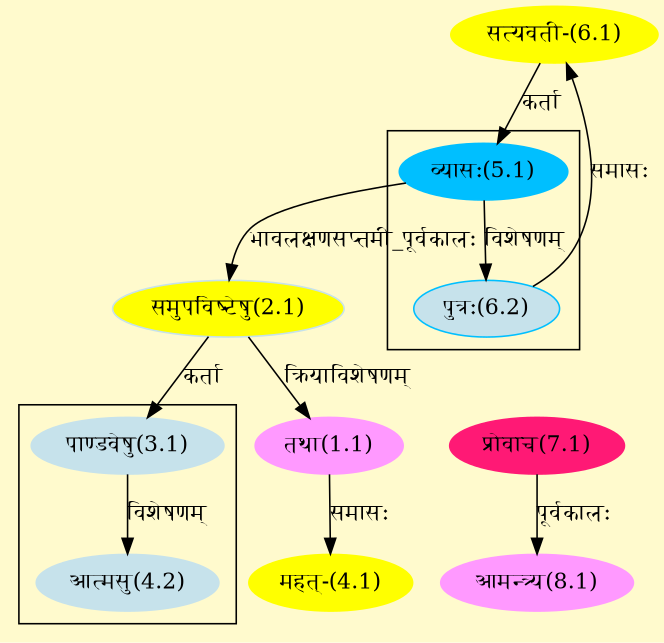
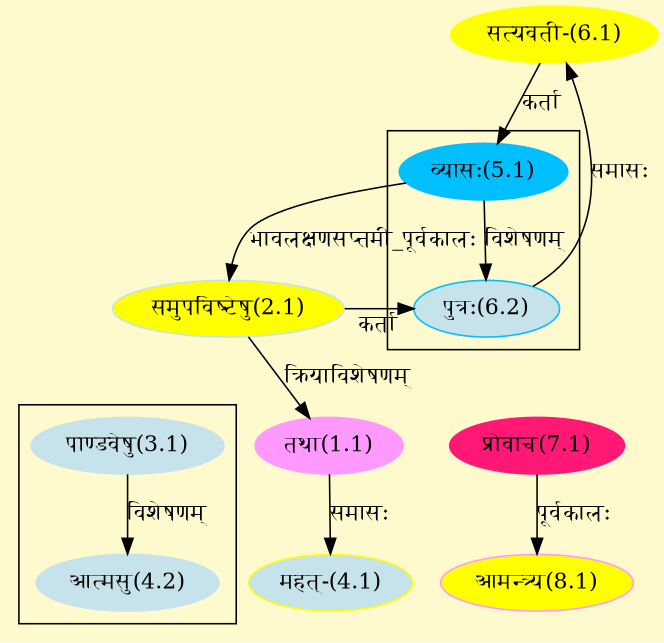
(183, 371) -> (371, 309)
(331, 583) -> (331, 583)
(537, 583) -> (537, 583)
